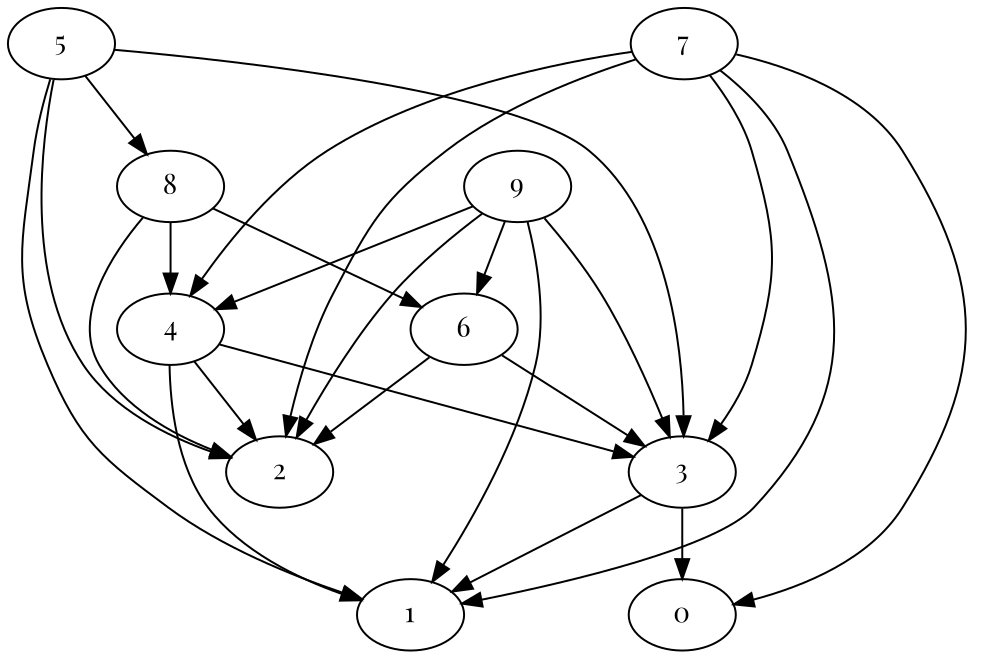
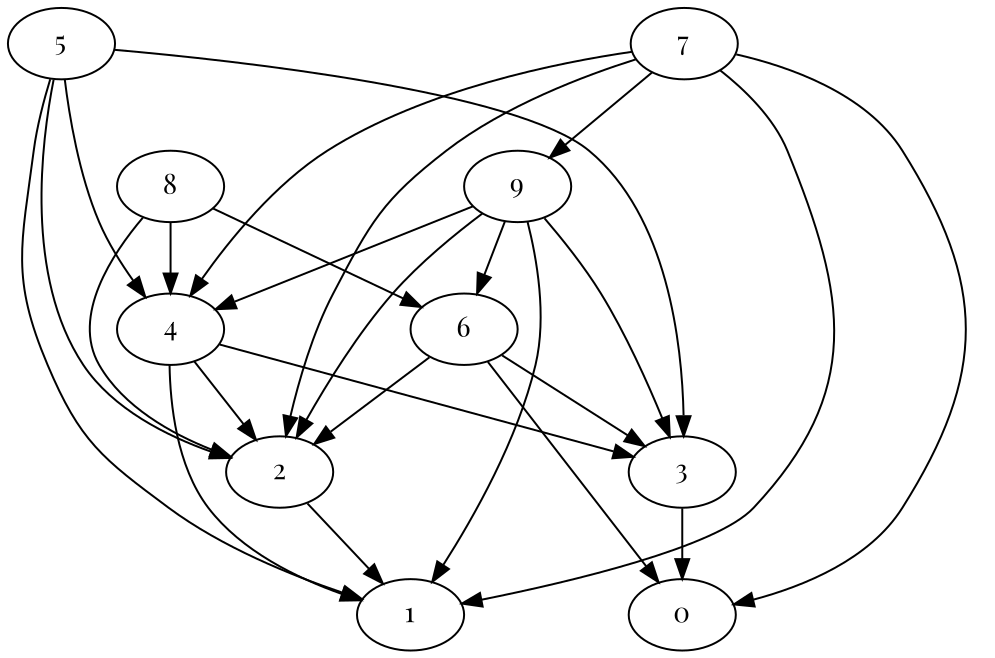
(110, 107) -> (86, 185)
(771, 248) -> (609, 109)
none -> (567, 464)
(556, 539) -> (338, 536)
